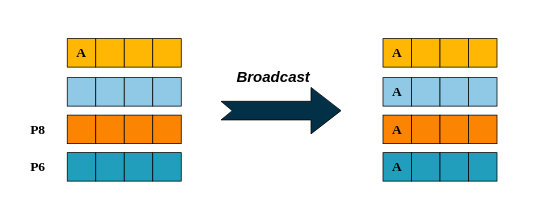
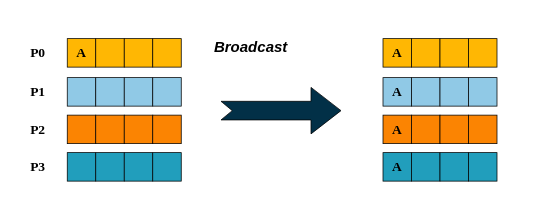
none -> (38, 53)
(273, 76) -> (251, 46)
none -> (38, 92)
(38, 129) -> (38, 129)
(38, 167) -> (38, 167)
